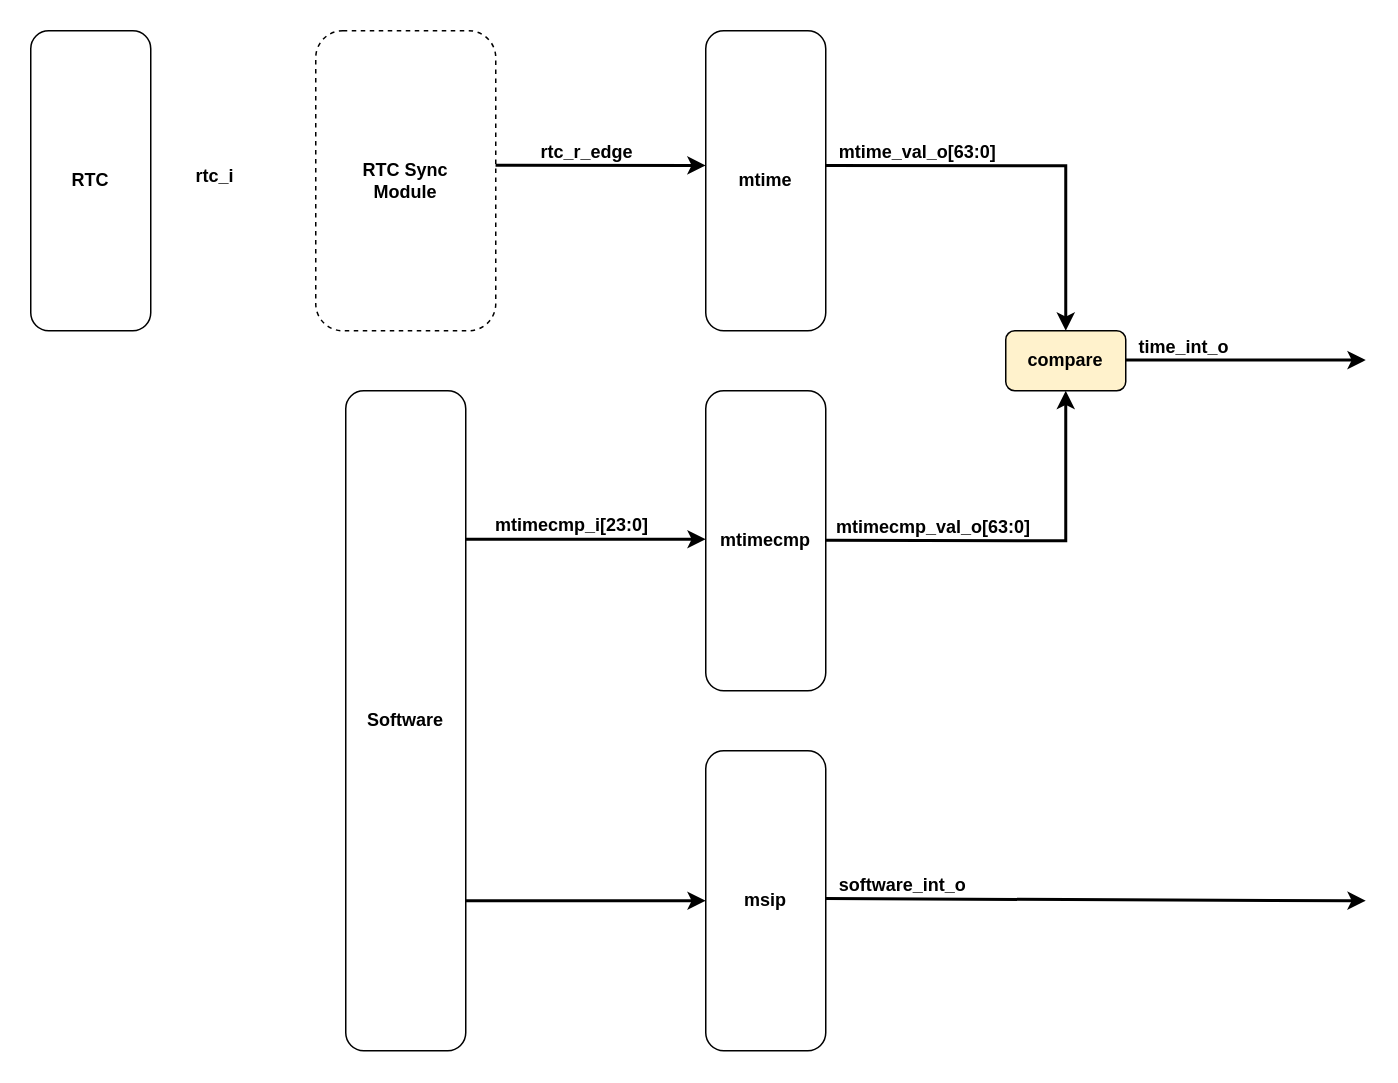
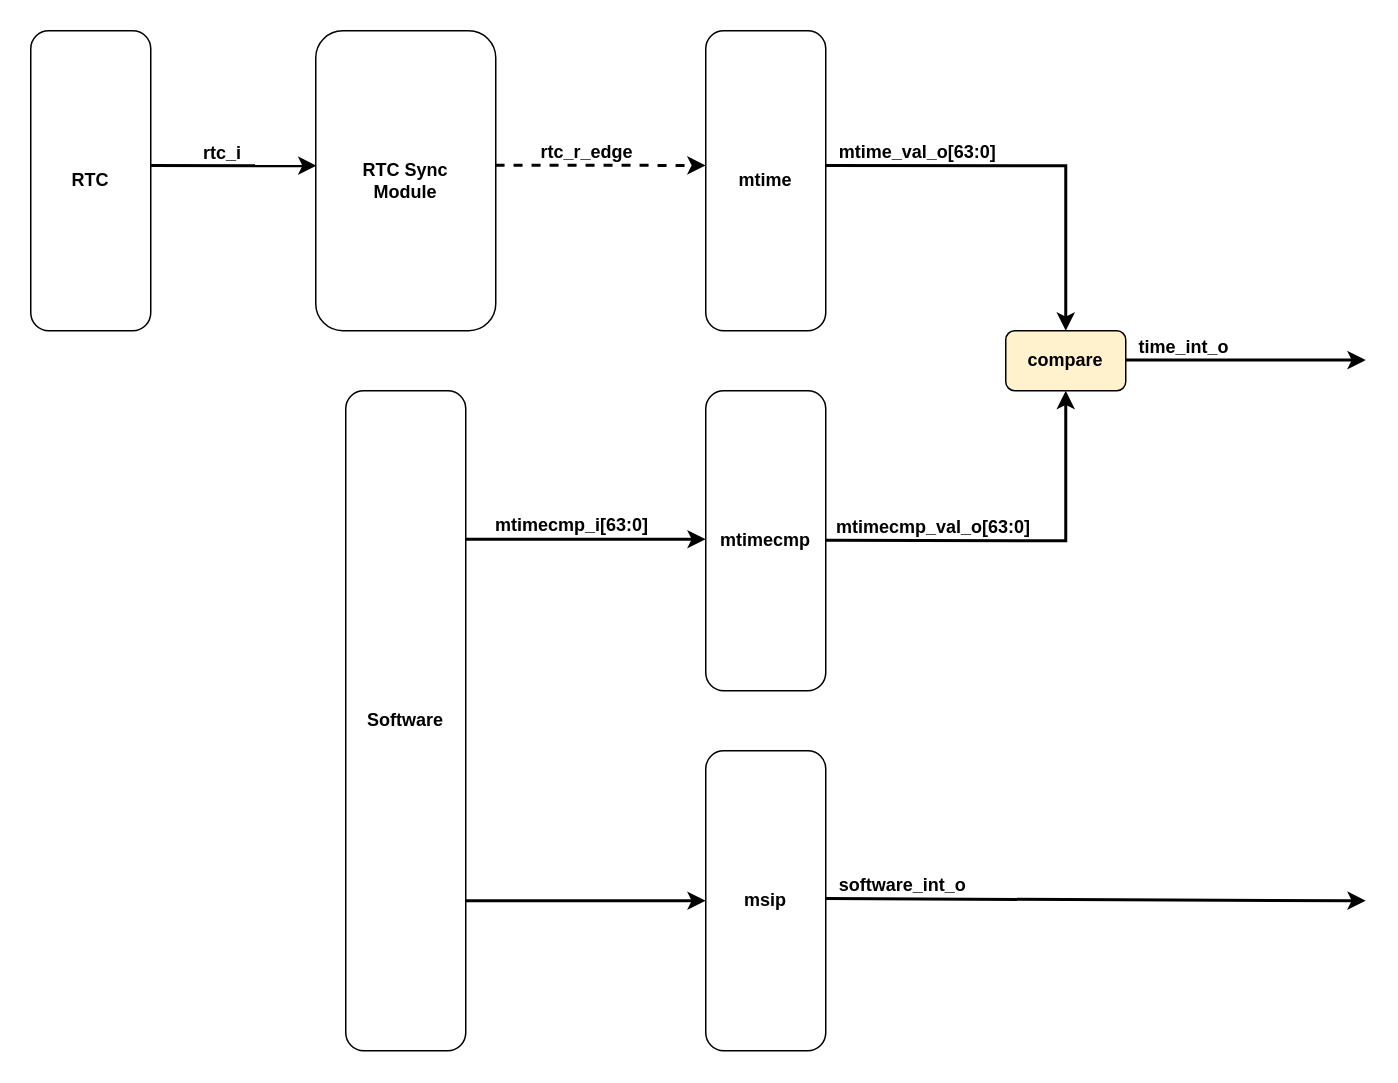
(594, 165) -> (594, 165)
none -> (227, 166)
(215, 176) -> (223, 154)
(406, 181) -> (406, 181)
(572, 526) -> (572, 526)
